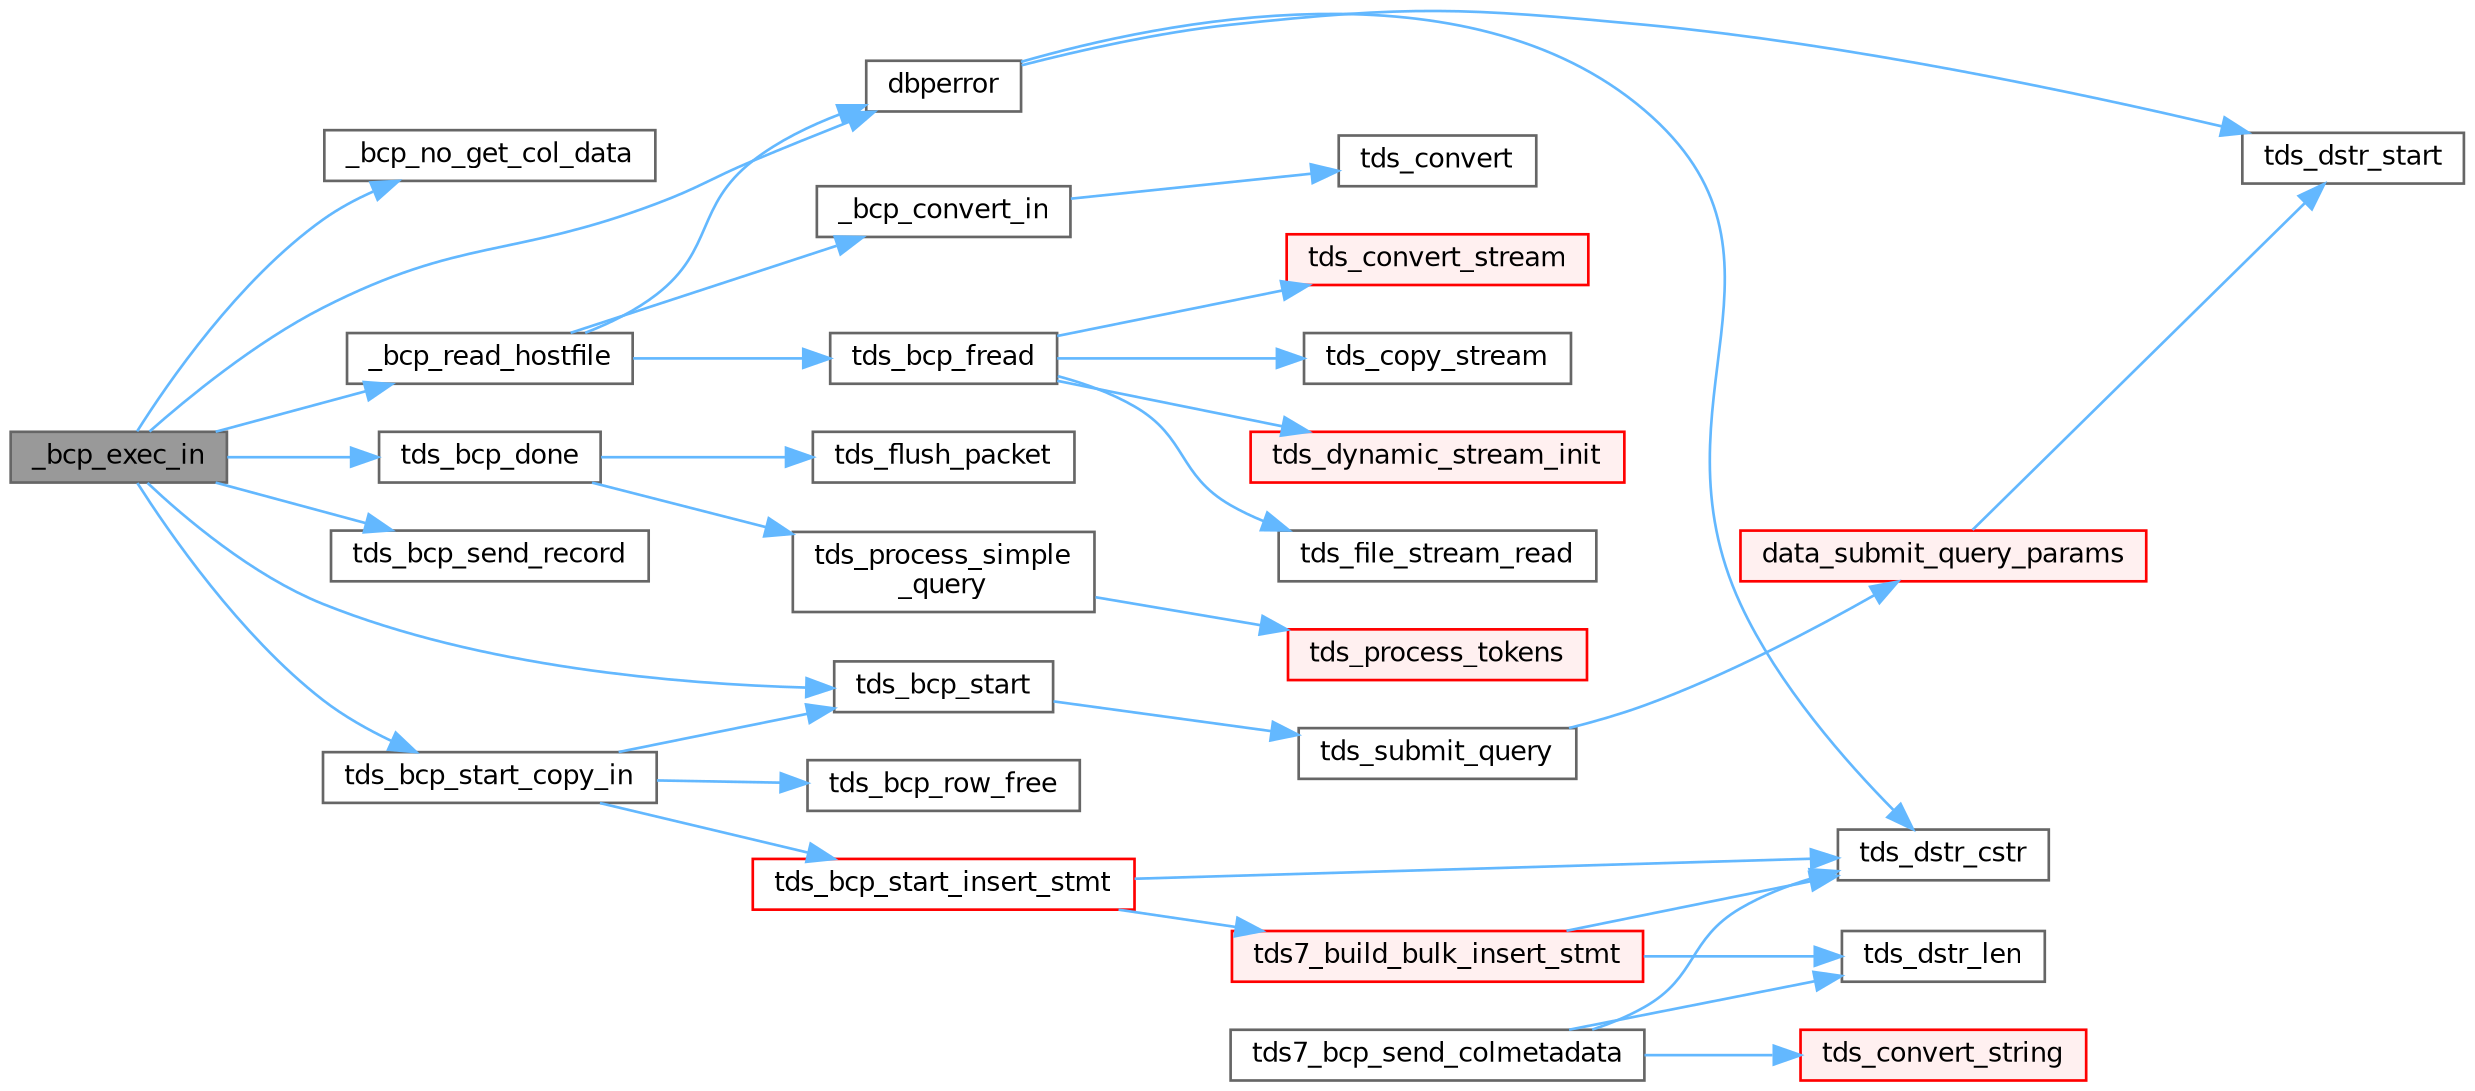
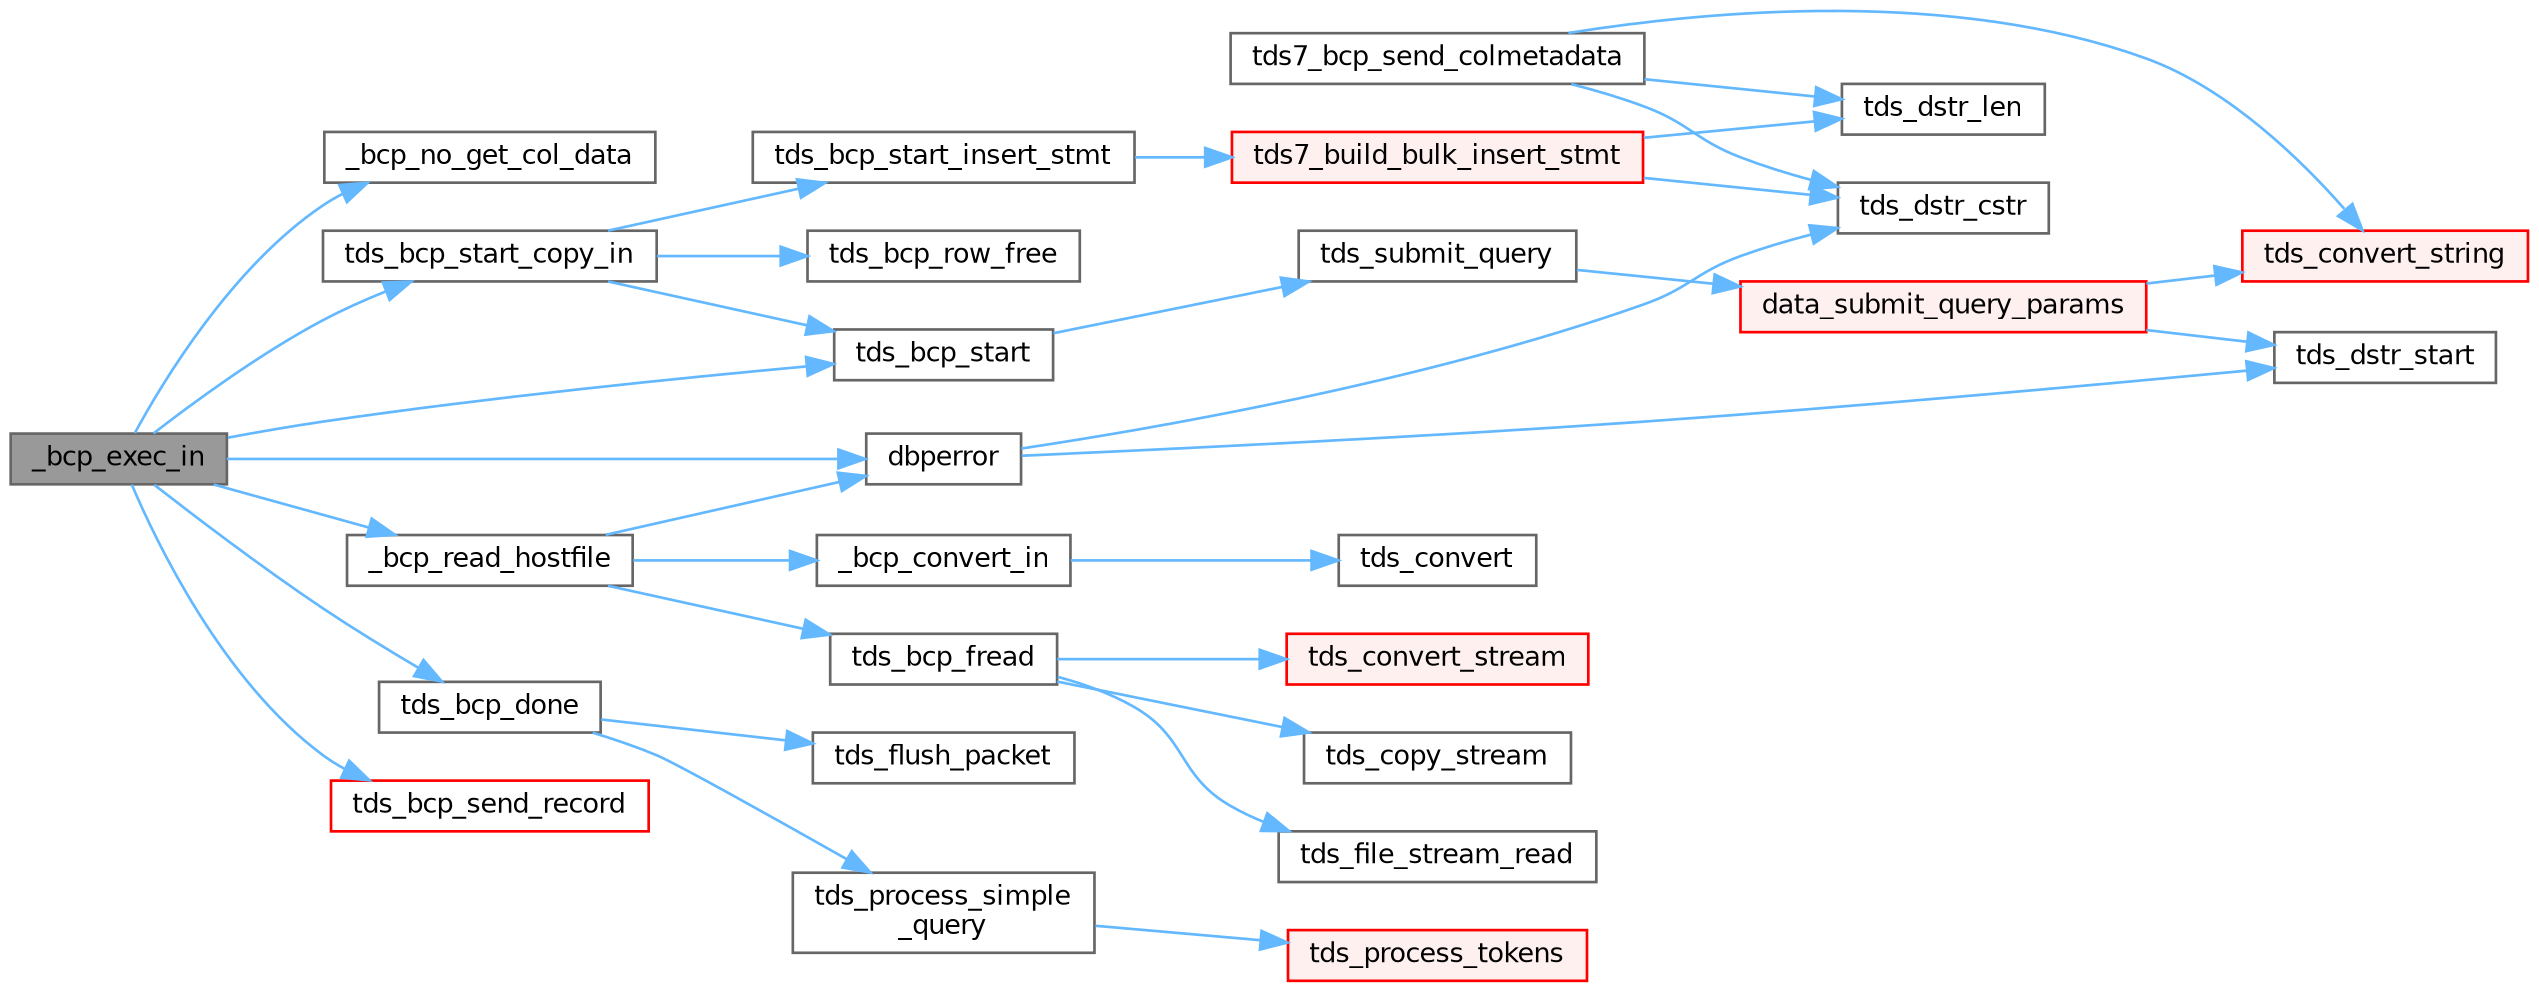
none -> (2181, 280)
(1437, 457) -> none
(490, 556) -> (490, 806)
(1472, 869) -> none
(944, 884) -> (944, 157)
